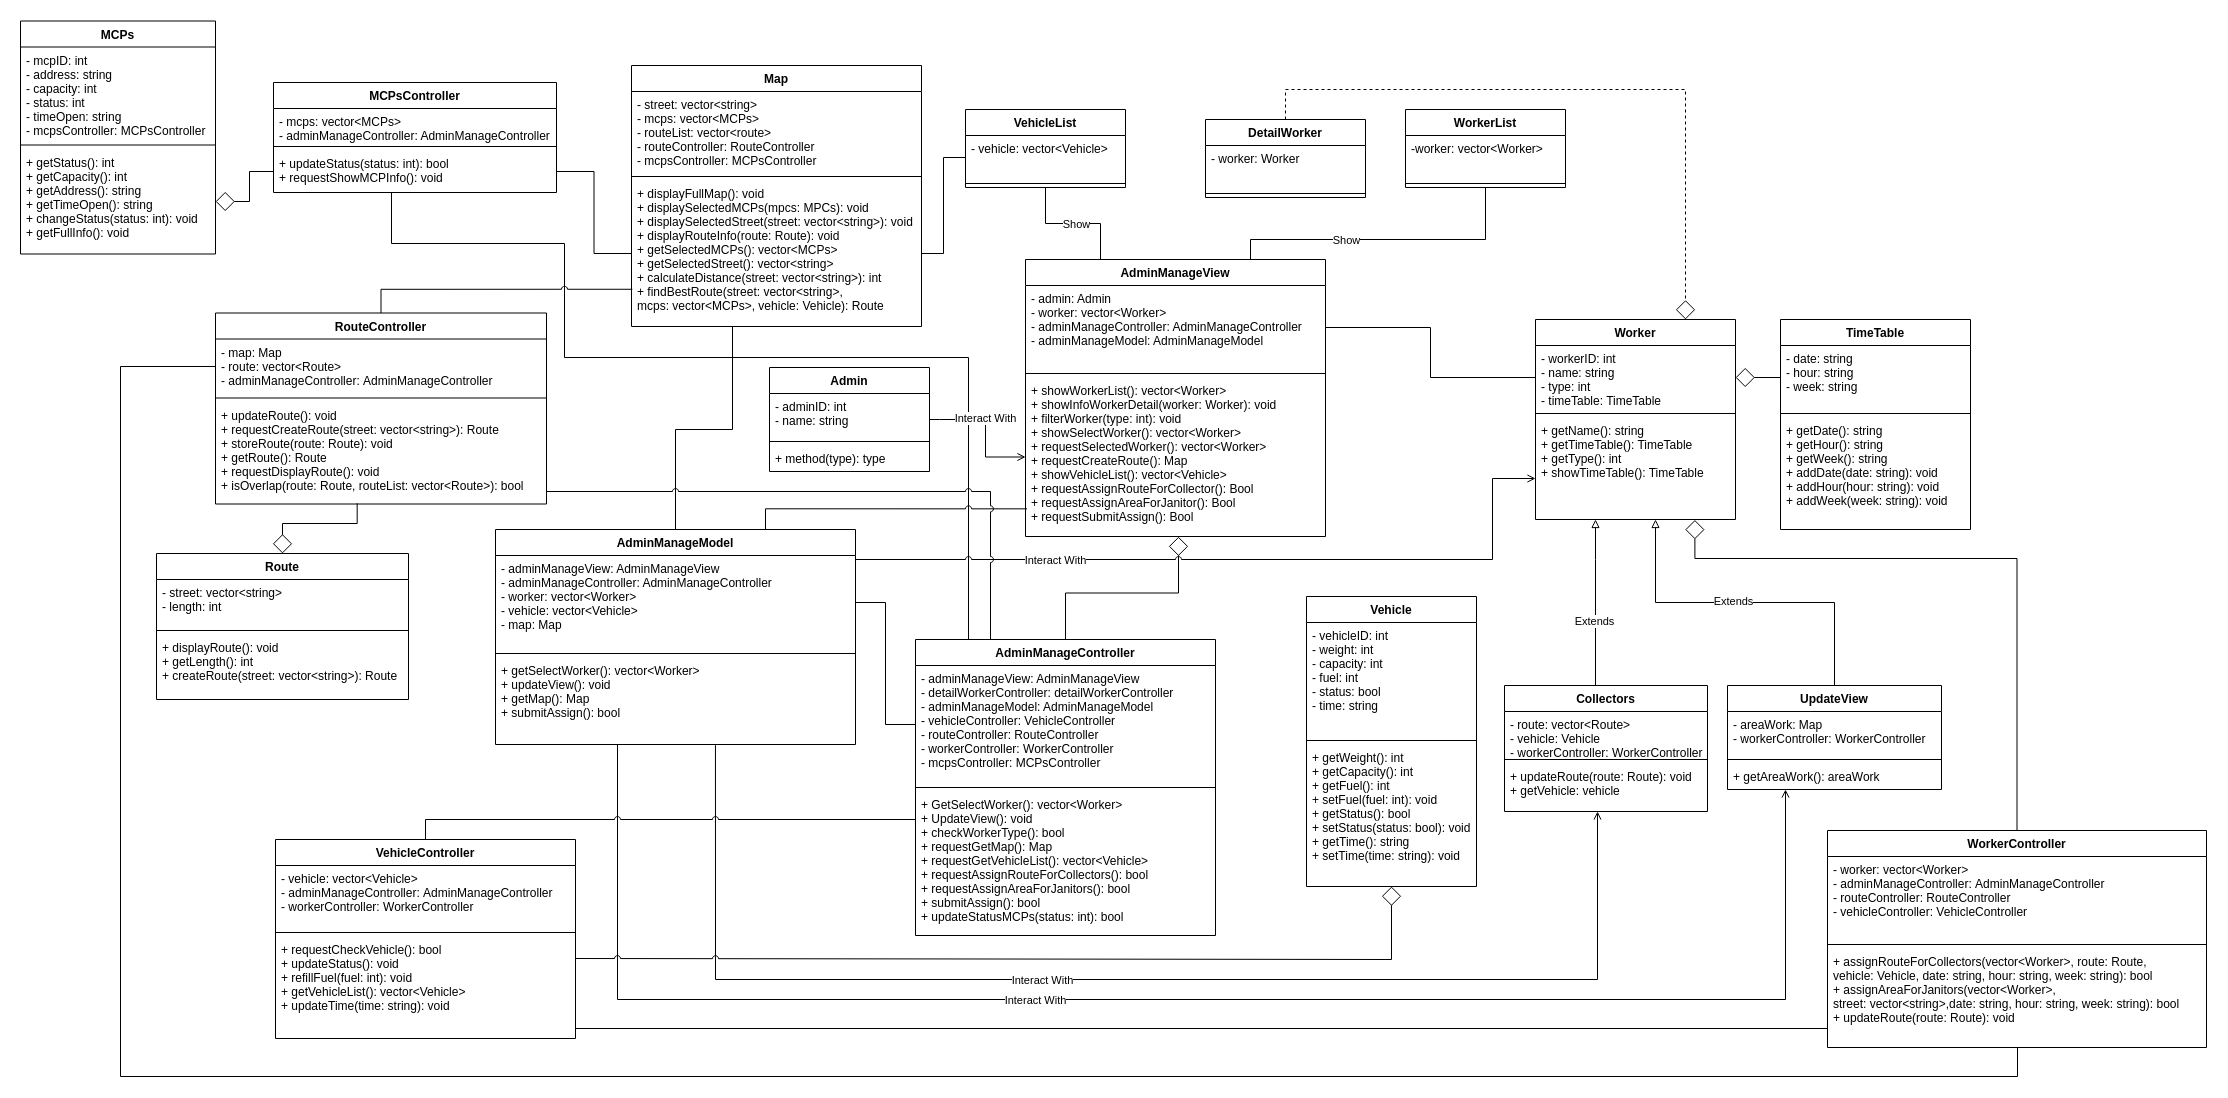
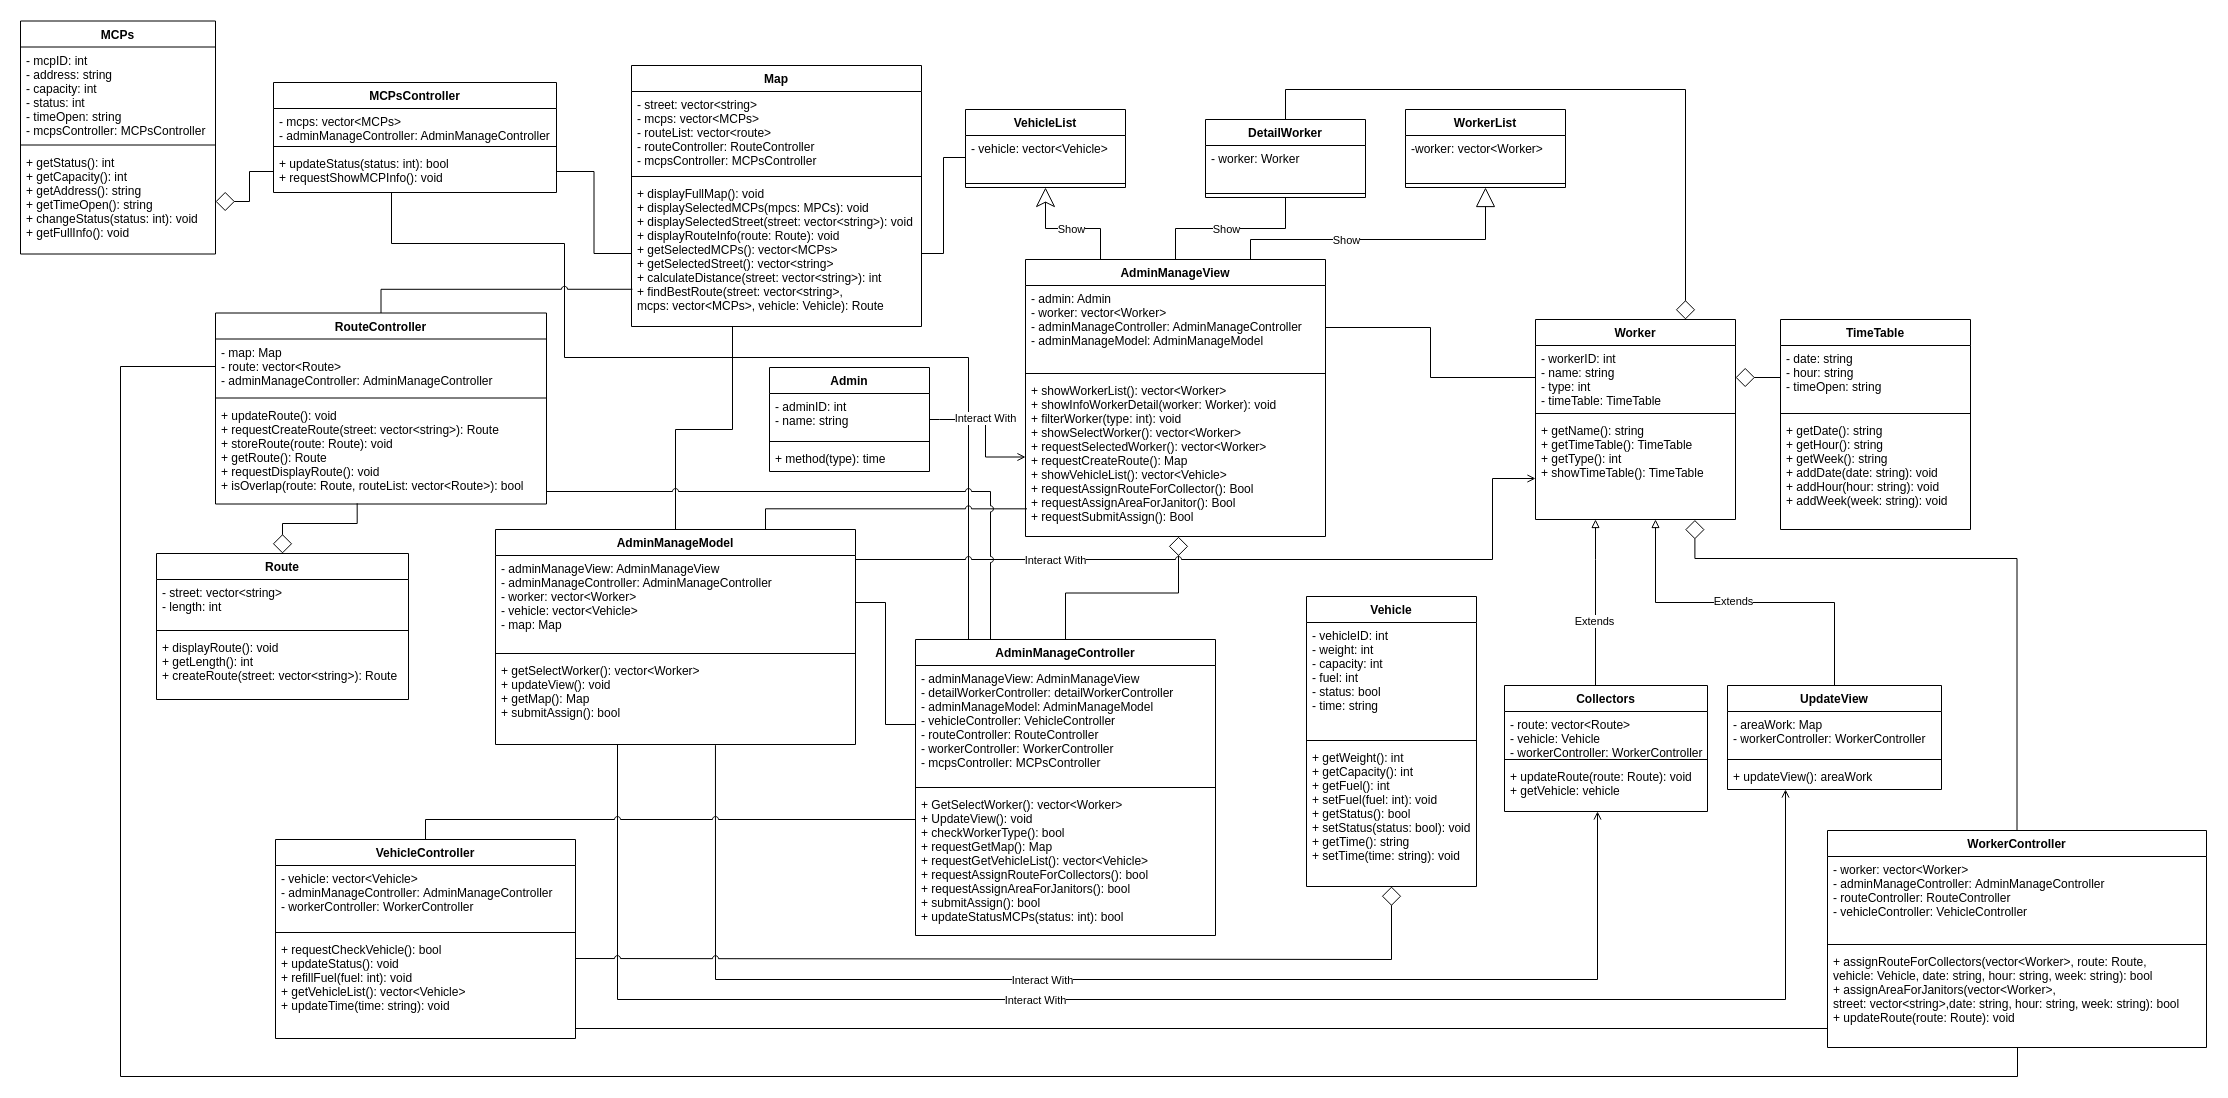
(1577, 90) -> (1577, 90)
(1046, 198) -> (1046, 204)
(1486, 200) -> (1486, 208)
none -> (1230, 229)
(1827, 359) -> (1827, 359)
(838, 459) -> (836, 459)
(1812, 777) -> (1807, 777)
